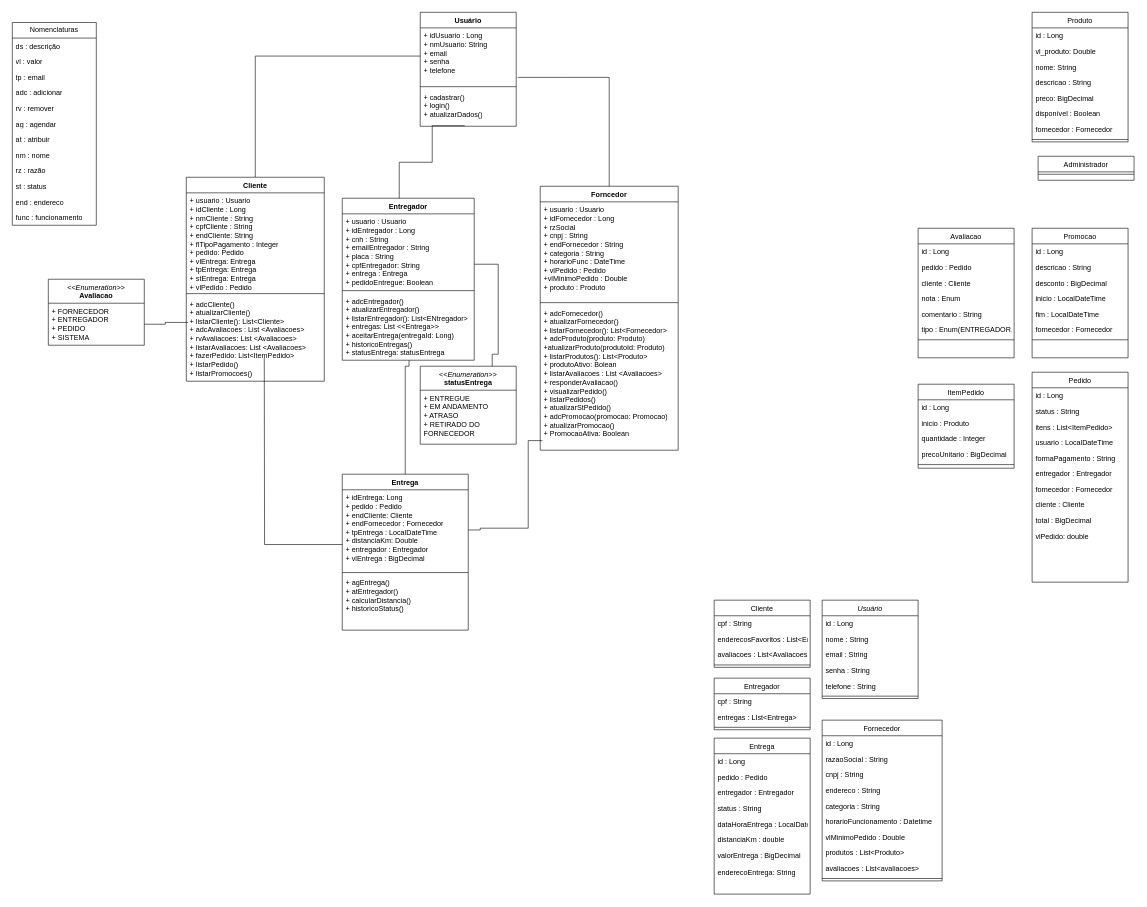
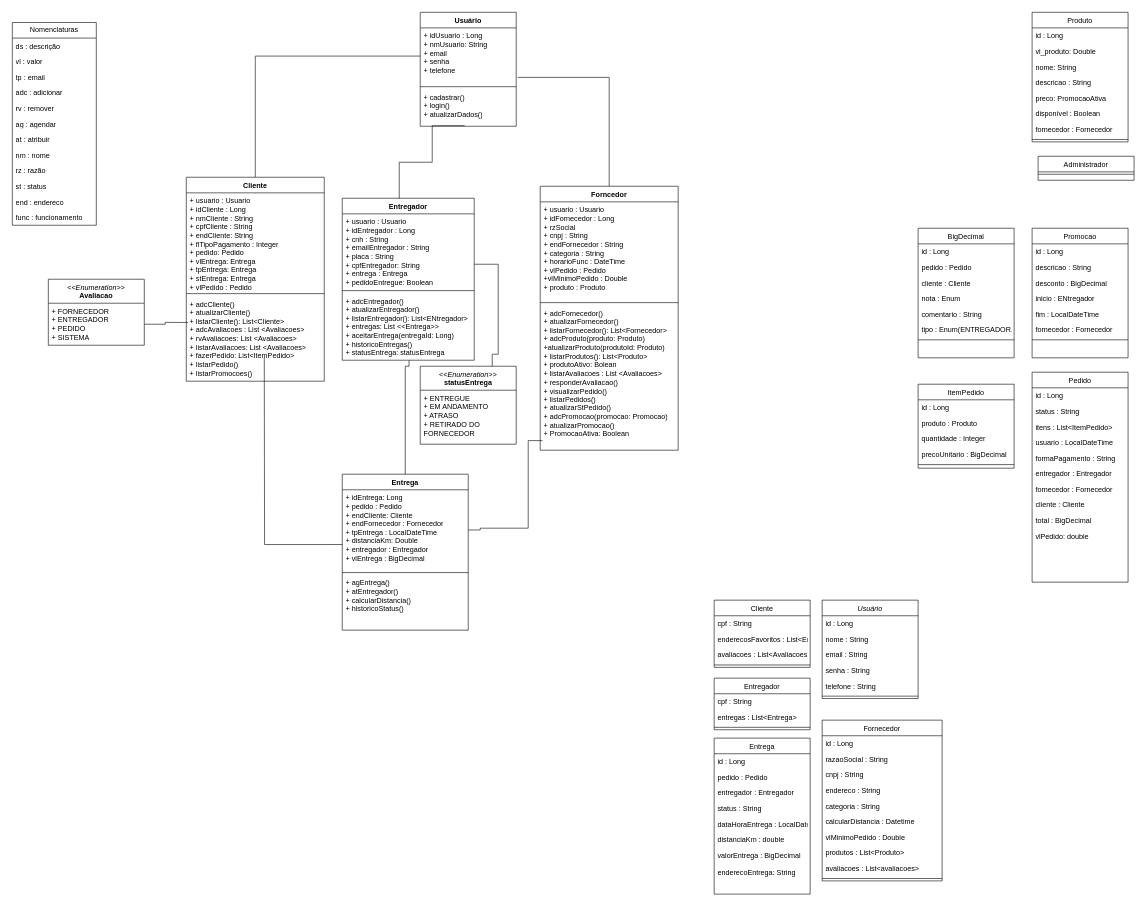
(1065, 98) -> (1073, 98)
(966, 236) -> (966, 236)
(1072, 299) -> (1068, 299)
(948, 424) -> (953, 424)
(882, 822) -> (875, 822)
